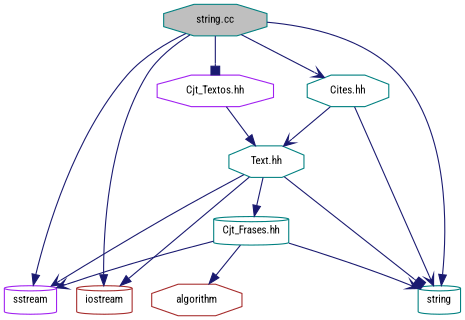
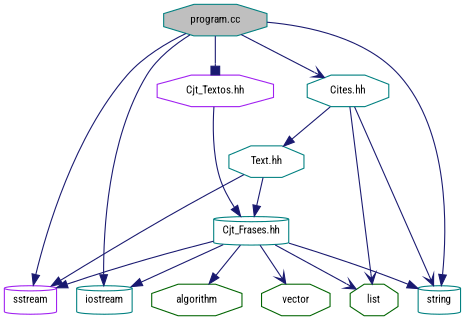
(215, 20) -> (215, 20)
(238, 122) -> (216, 159)
(311, 123) -> (311, 123)
(151, 226) -> (151, 226)
(189, 228) -> (182, 263)
(349, 228) -> none
(136, 262) -> (140, 261)
(349, 263) -> (349, 263)
(104, 300) -> (104, 300)
(197, 300) -> (197, 300)
none -> (296, 300)
none -> (374, 300)
